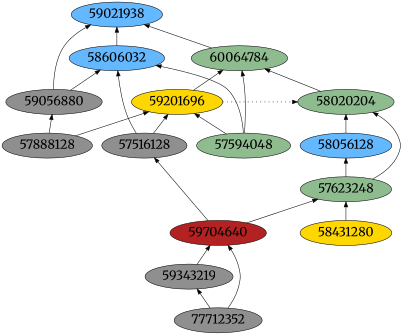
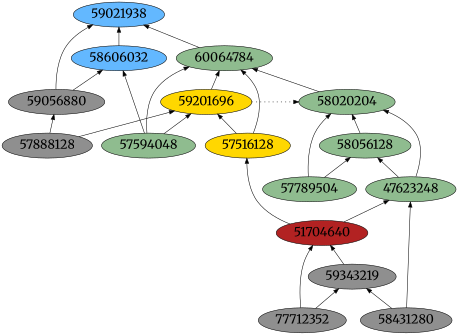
(124, 106) -> (259, 98)
(144, 146) -> (248, 146)
(346, 146) -> (365, 146)
none -> (310, 189)
(346, 189) -> (411, 189)
(218, 233) -> (322, 233)
(346, 233) -> (406, 320)
none -> (381, 300)
